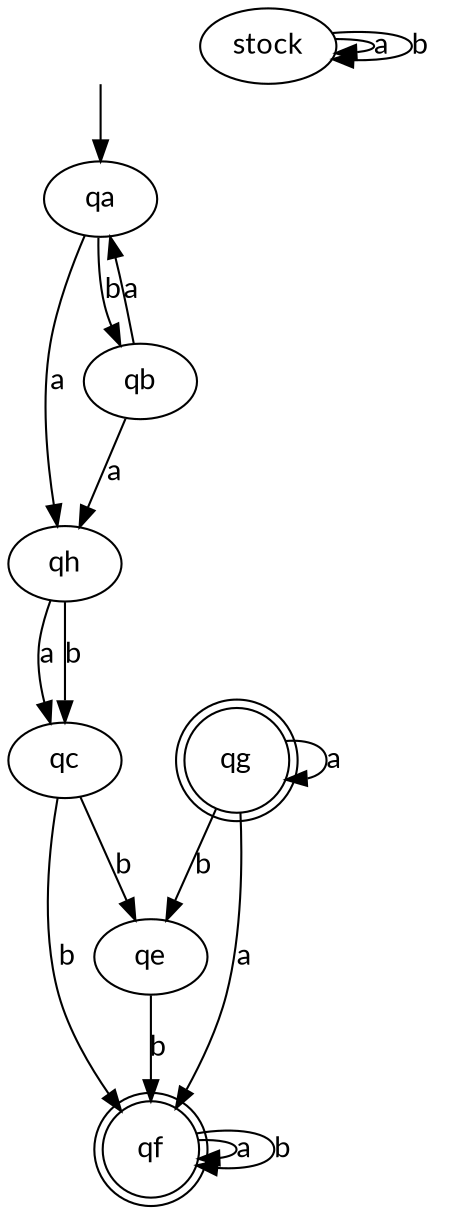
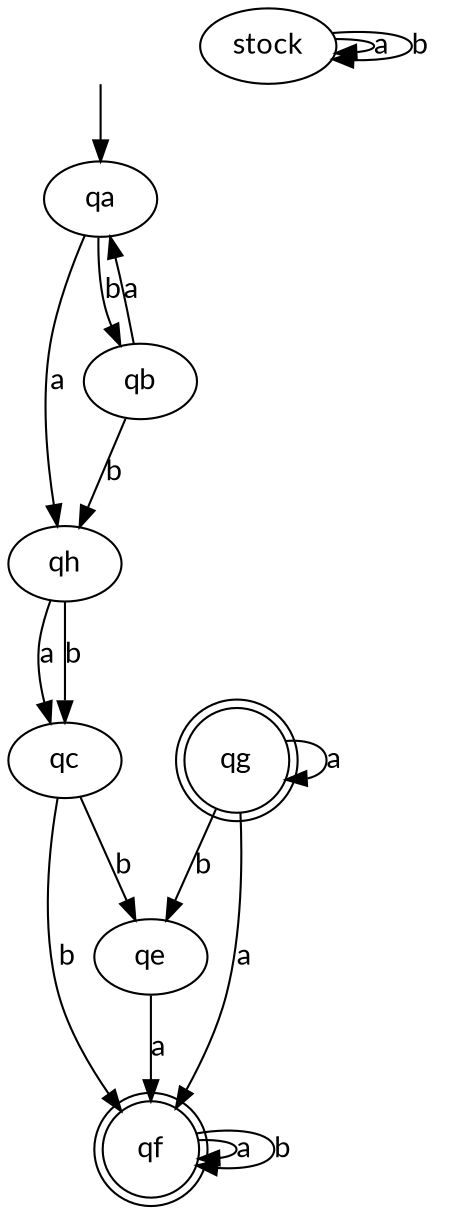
(114, 473) -> (114, 473)
(158, 1048) -> (158, 1048)
